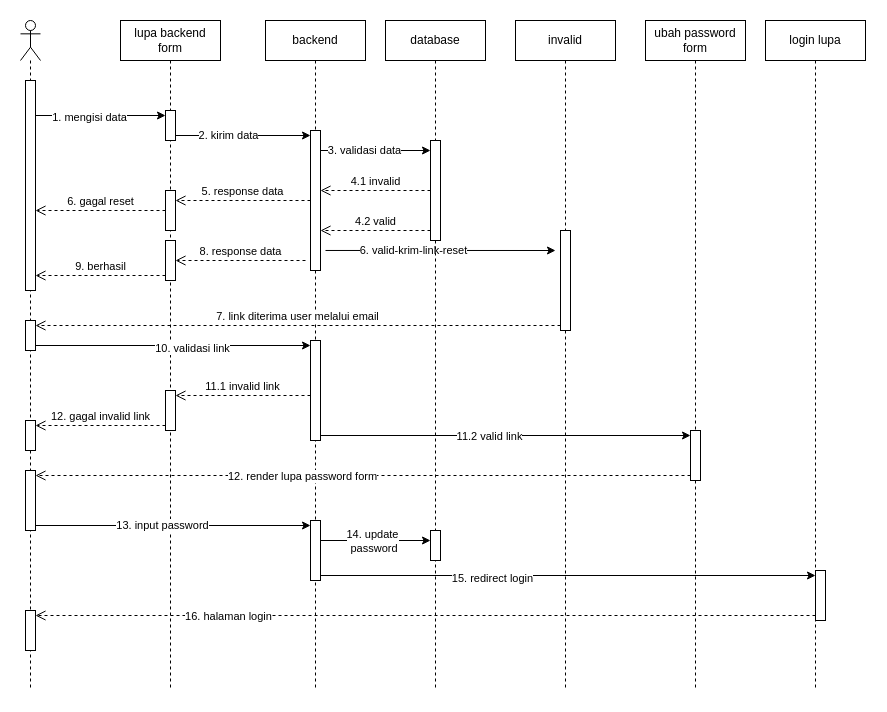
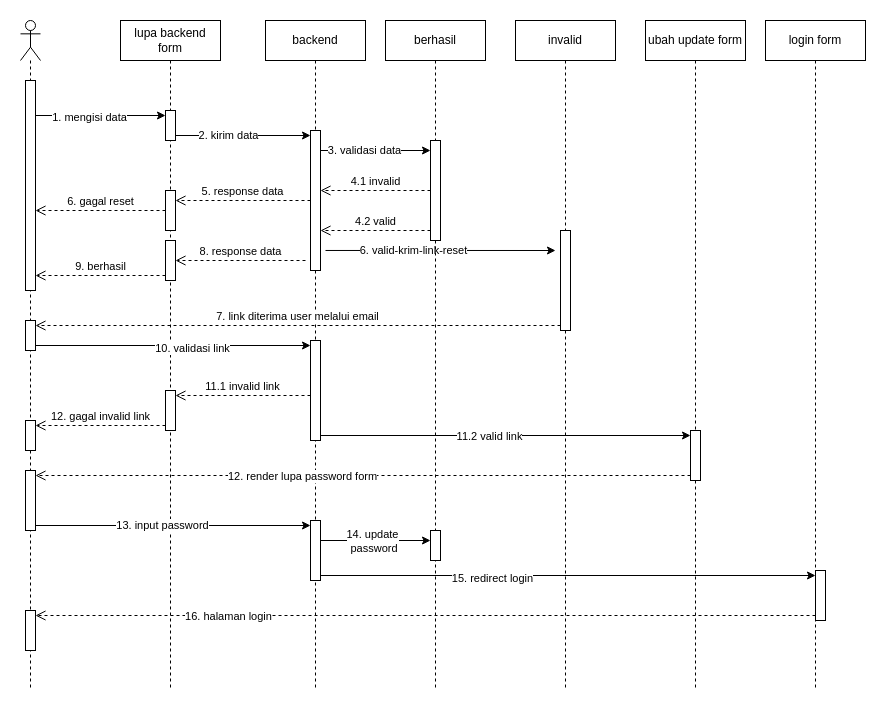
(436, 41) -> (436, 41)
(696, 41) -> (696, 41)
(816, 41) -> (816, 41)
